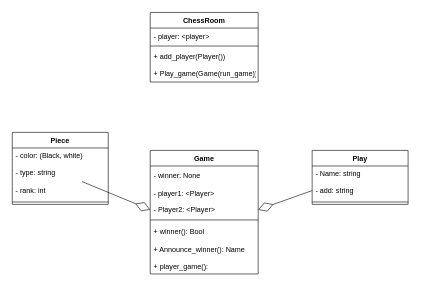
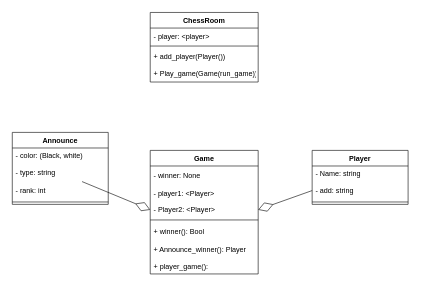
(60, 140) -> (60, 140)
(360, 158) -> (360, 158)
(200, 250) -> (203, 250)
